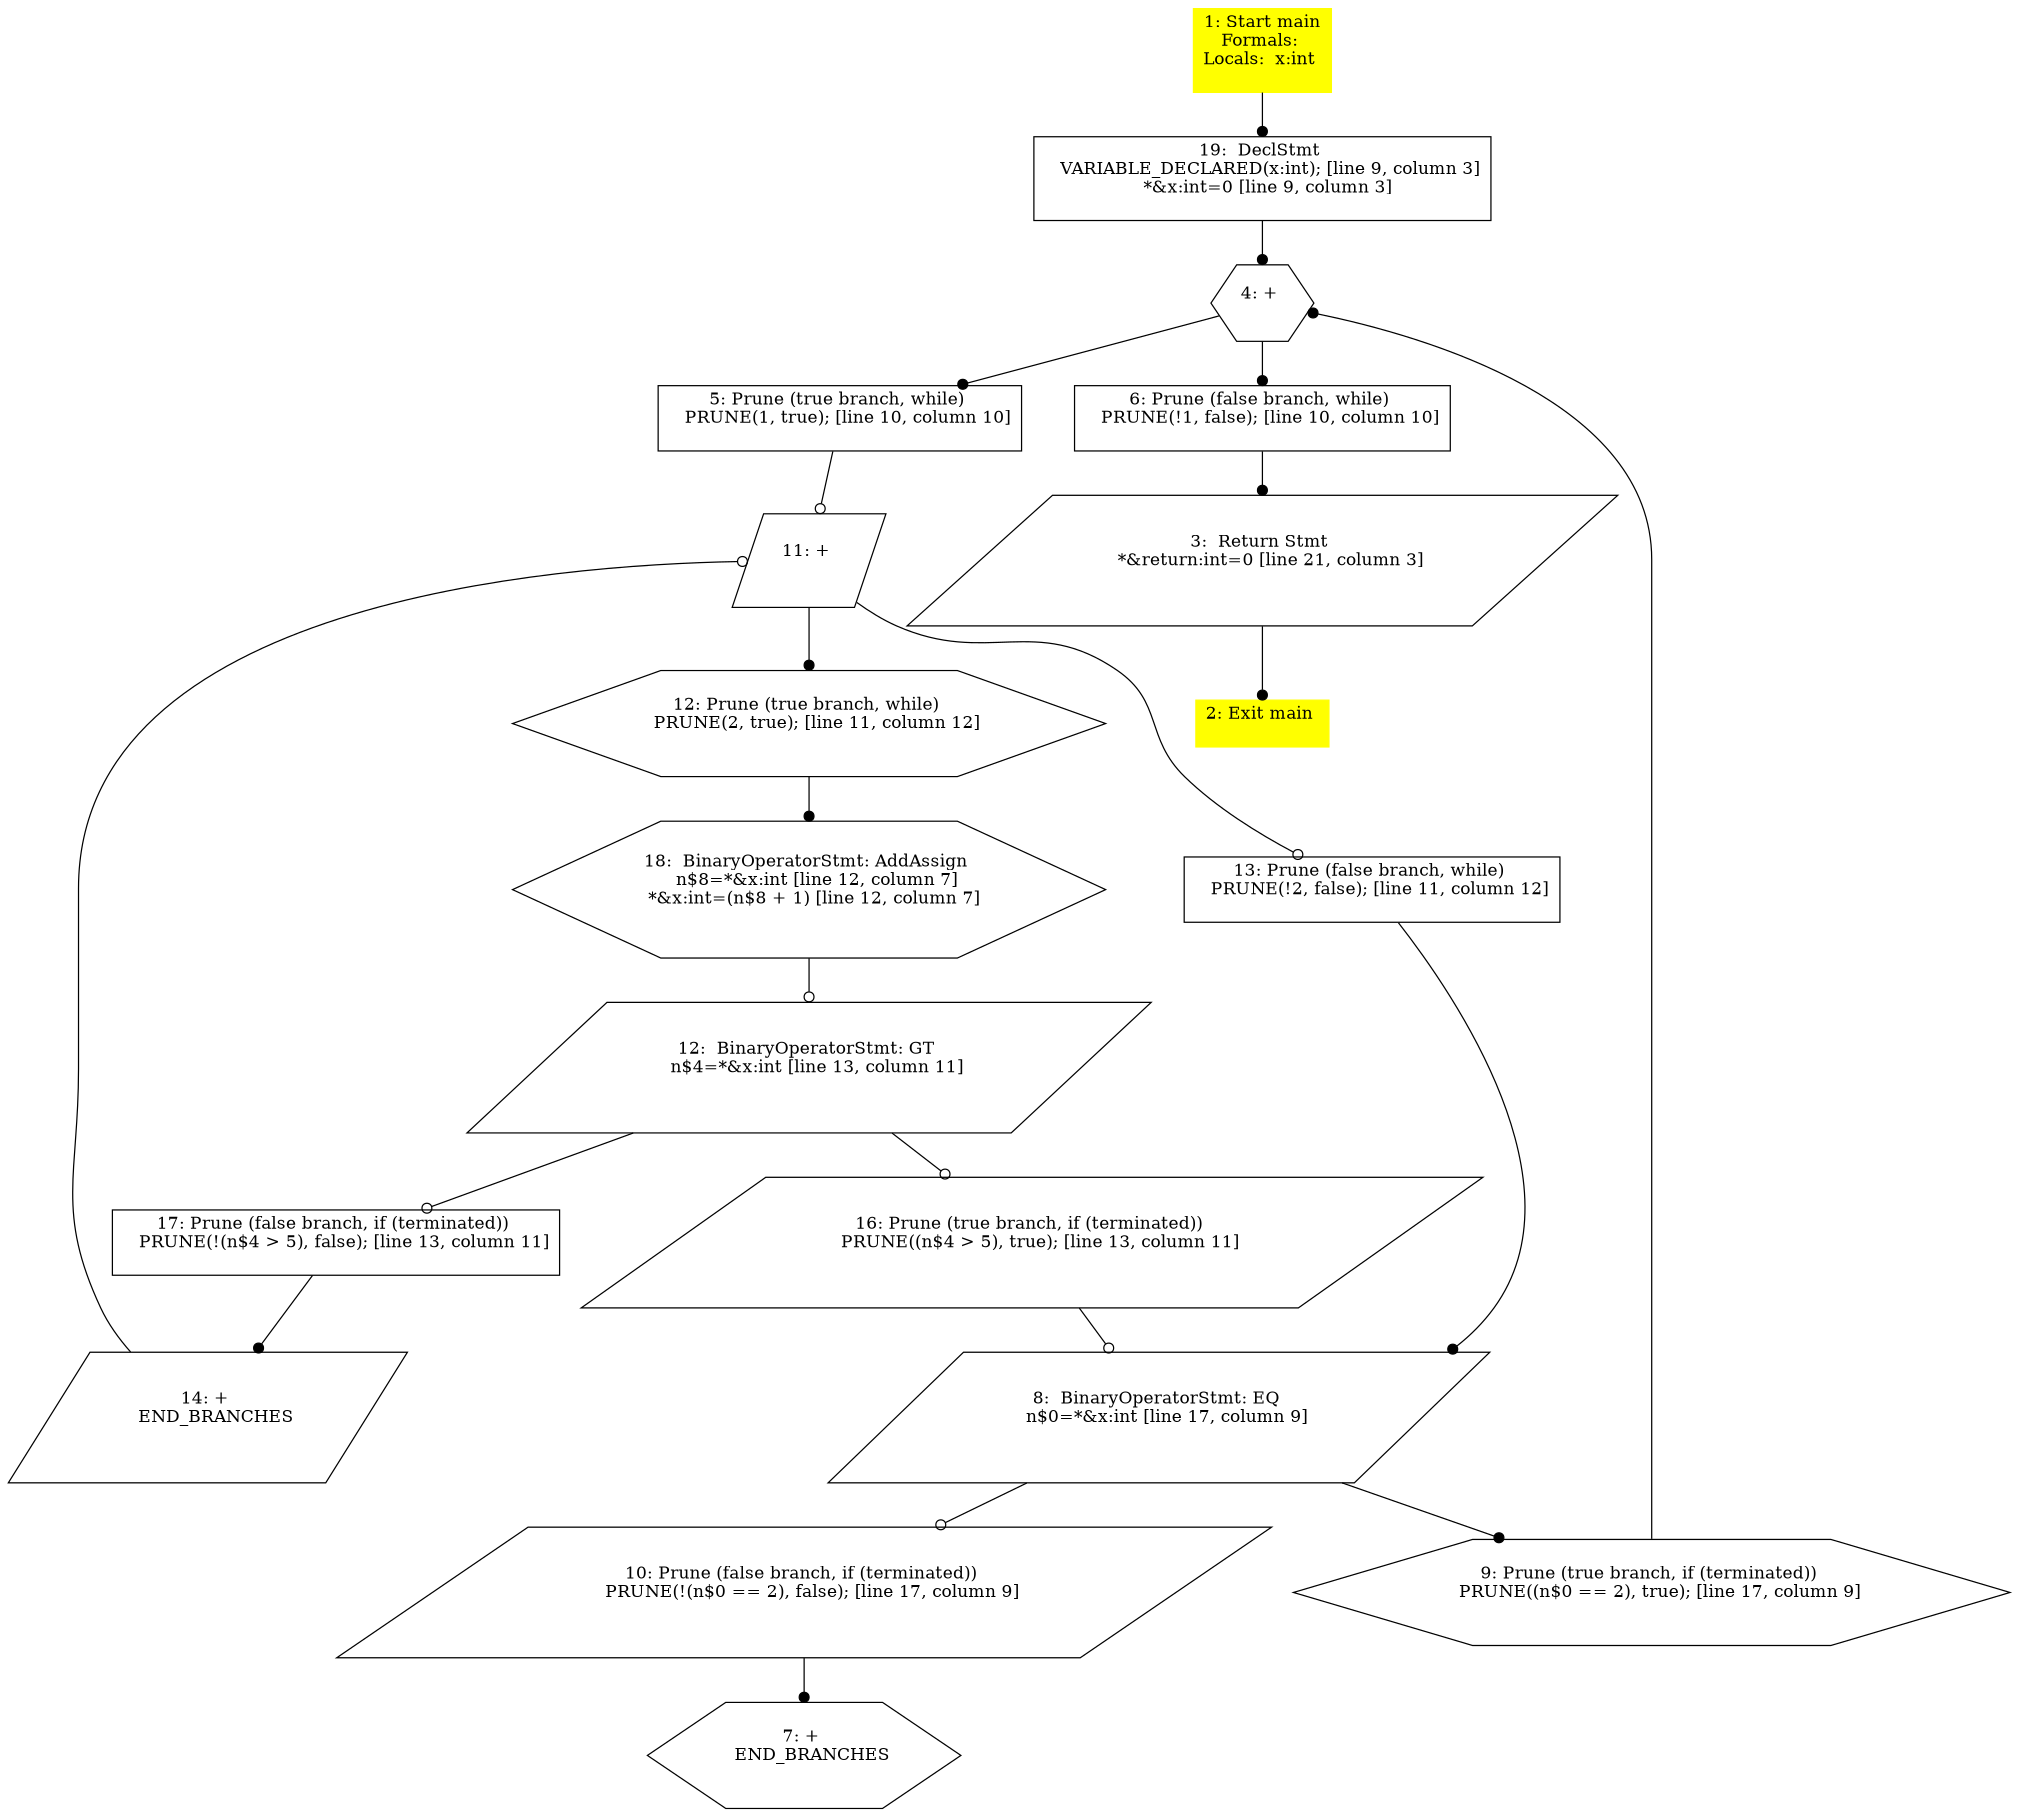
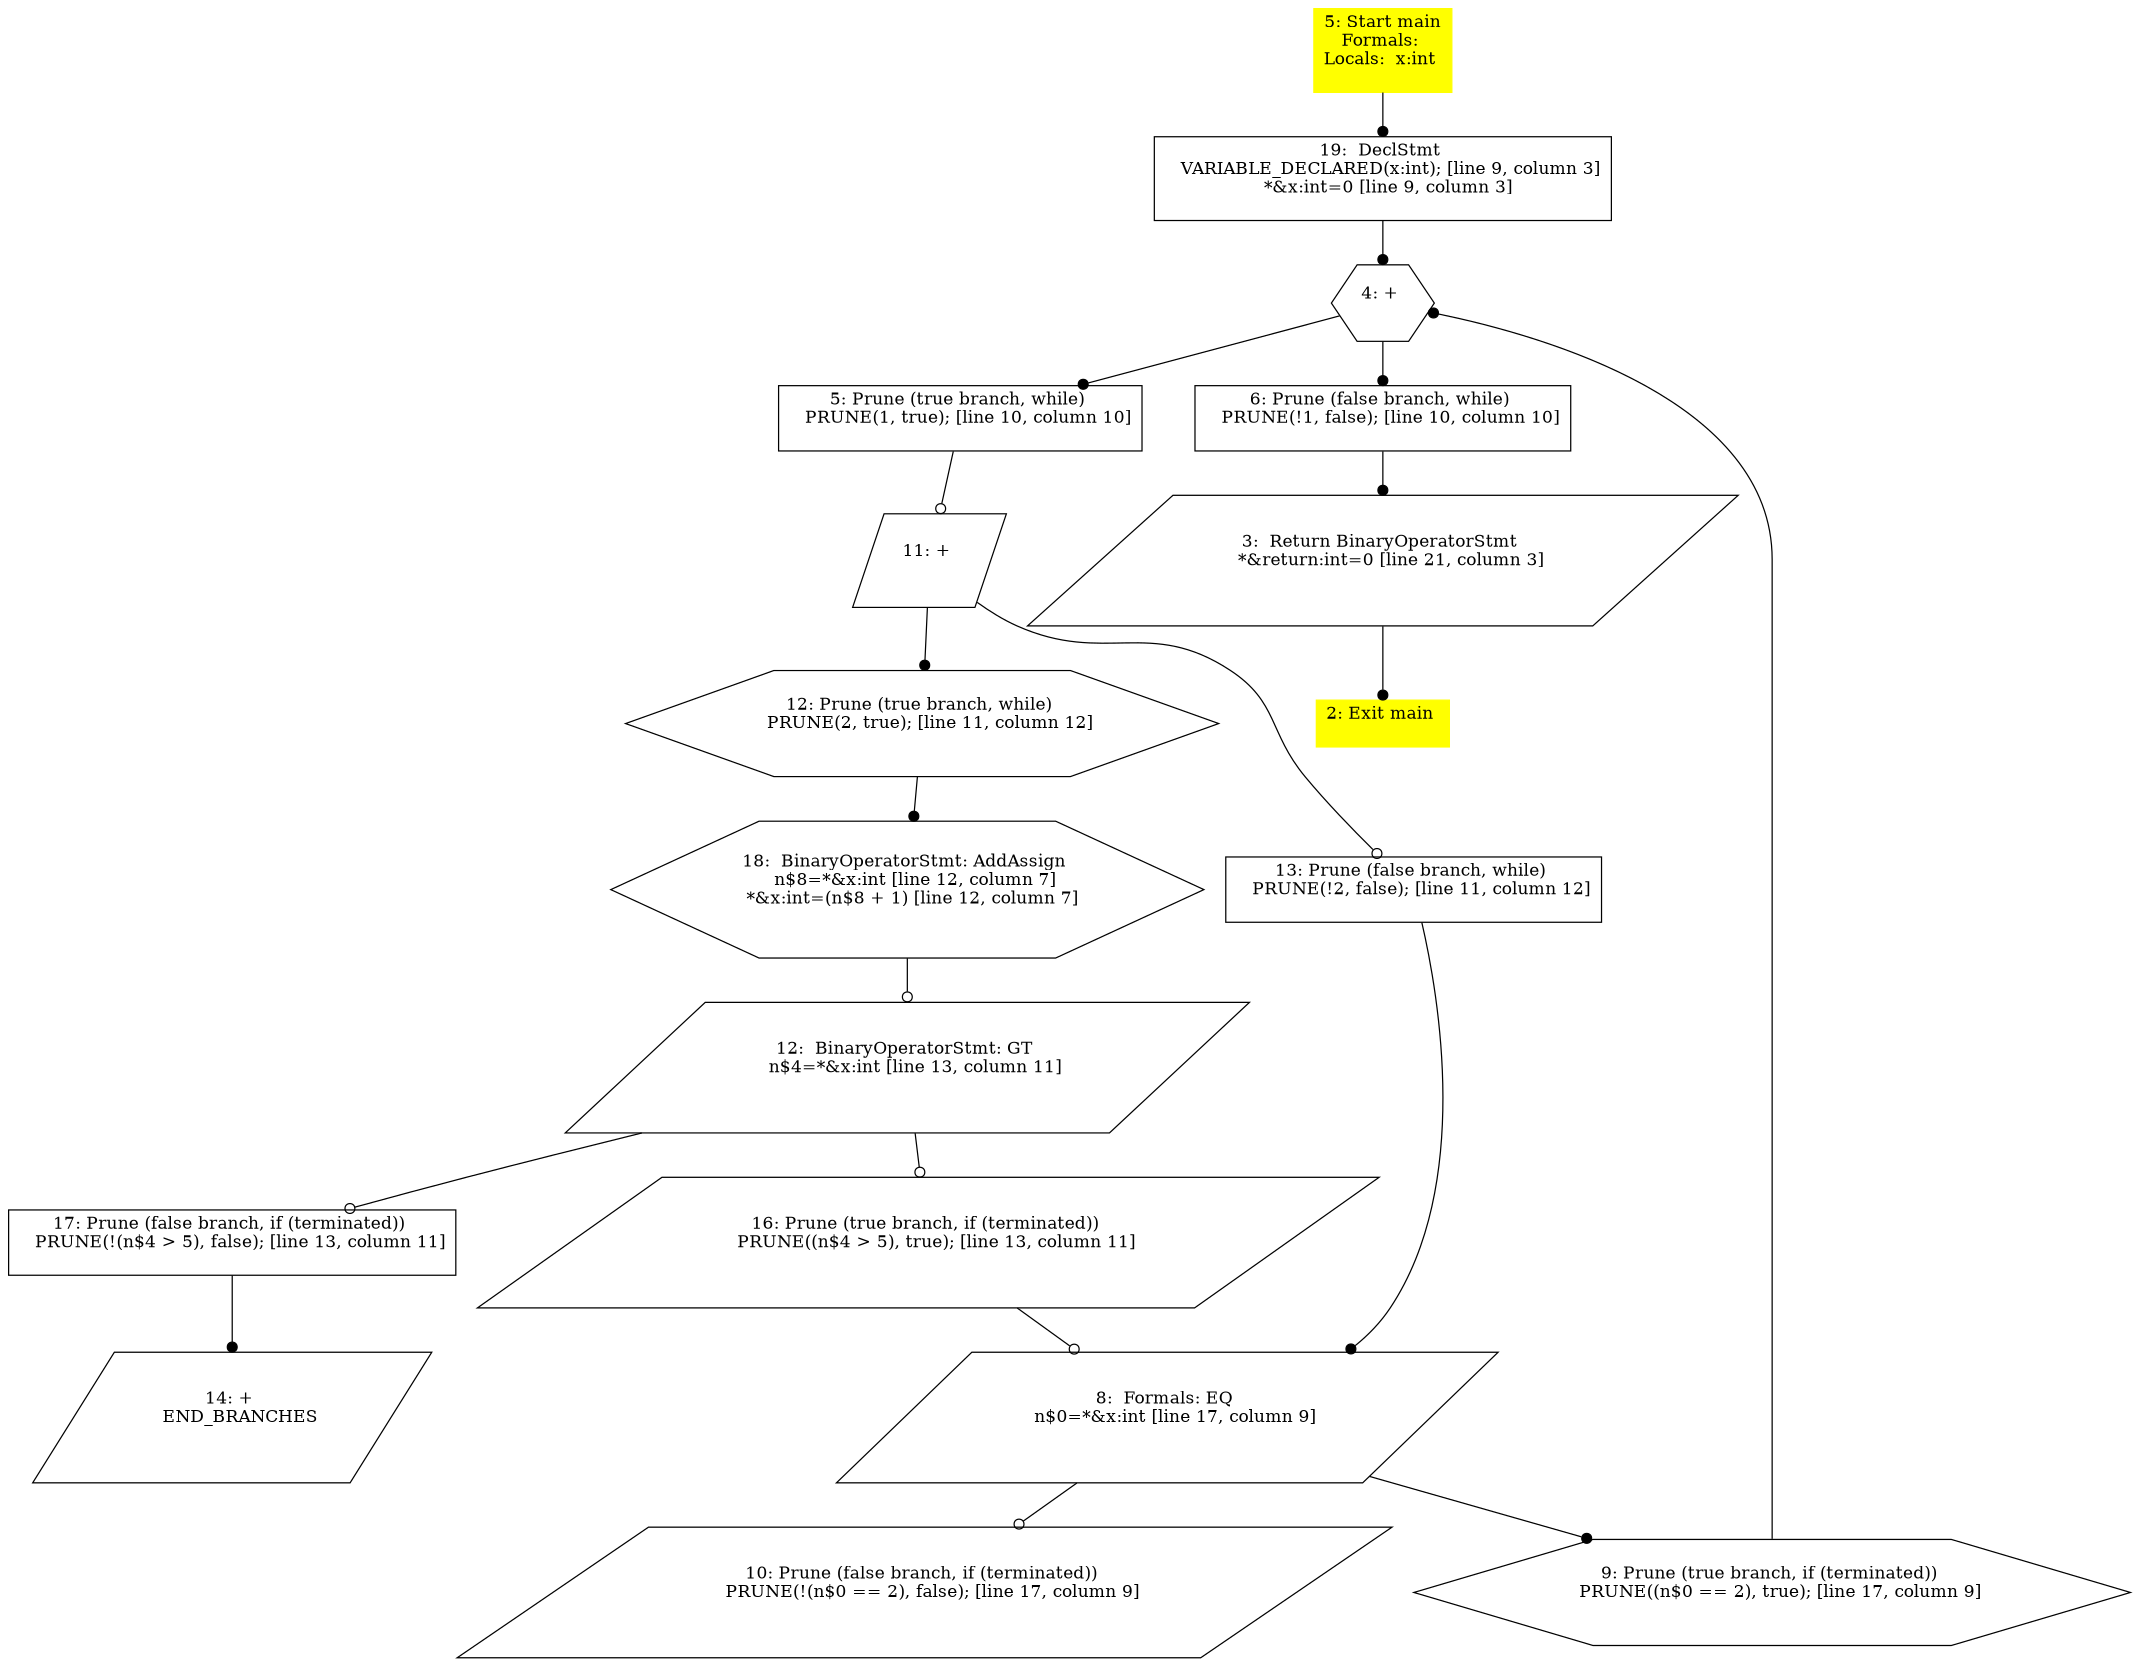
(1262, 51) -> (1383, 51)
(1262, 561) -> (1383, 561)
(138, 740) -> none
(1159, 1418) -> (1167, 1417)
(804, 1755) -> none
